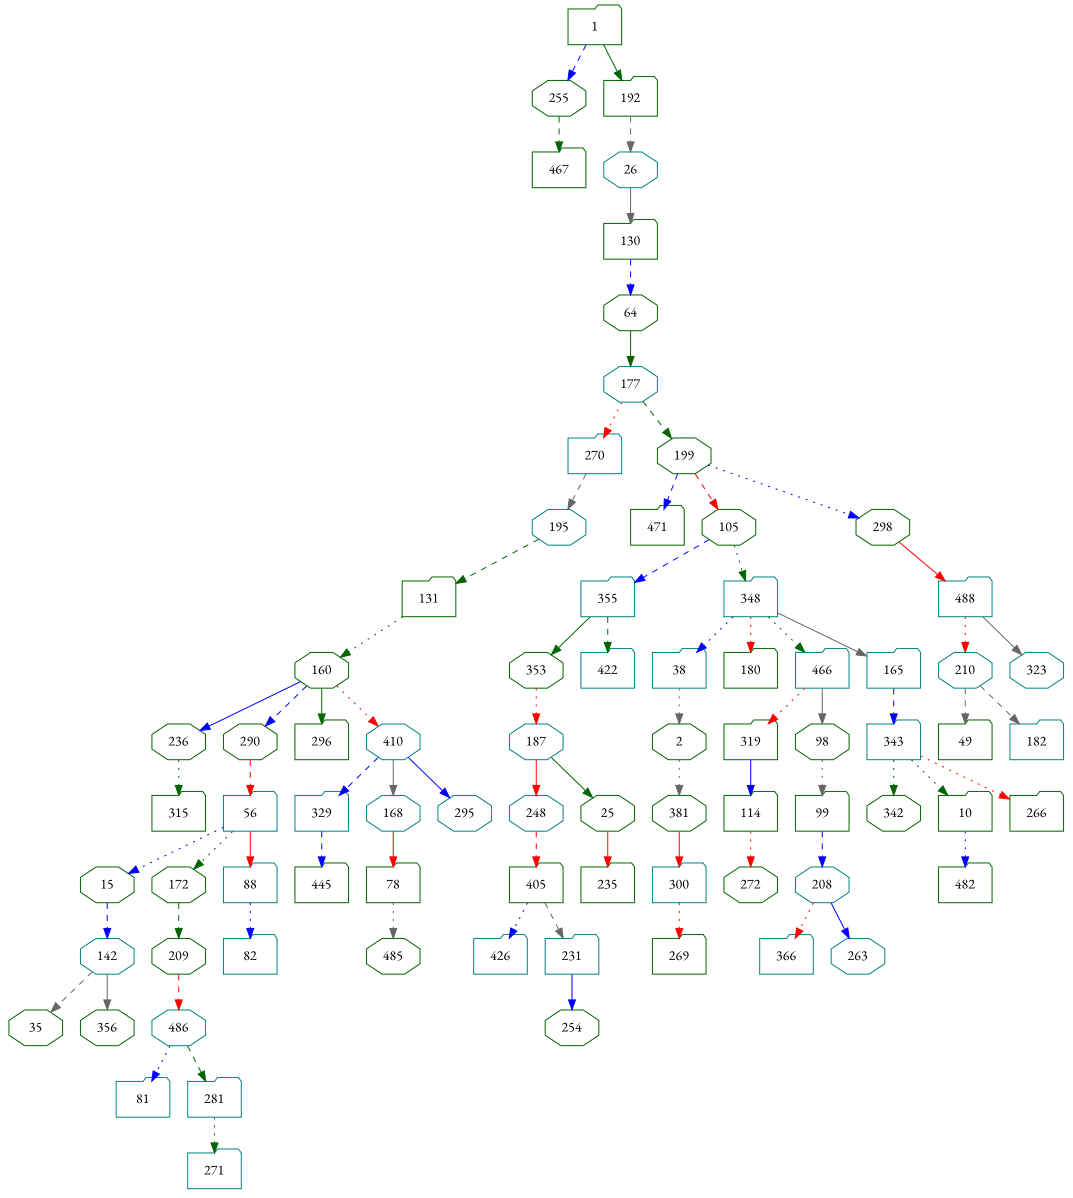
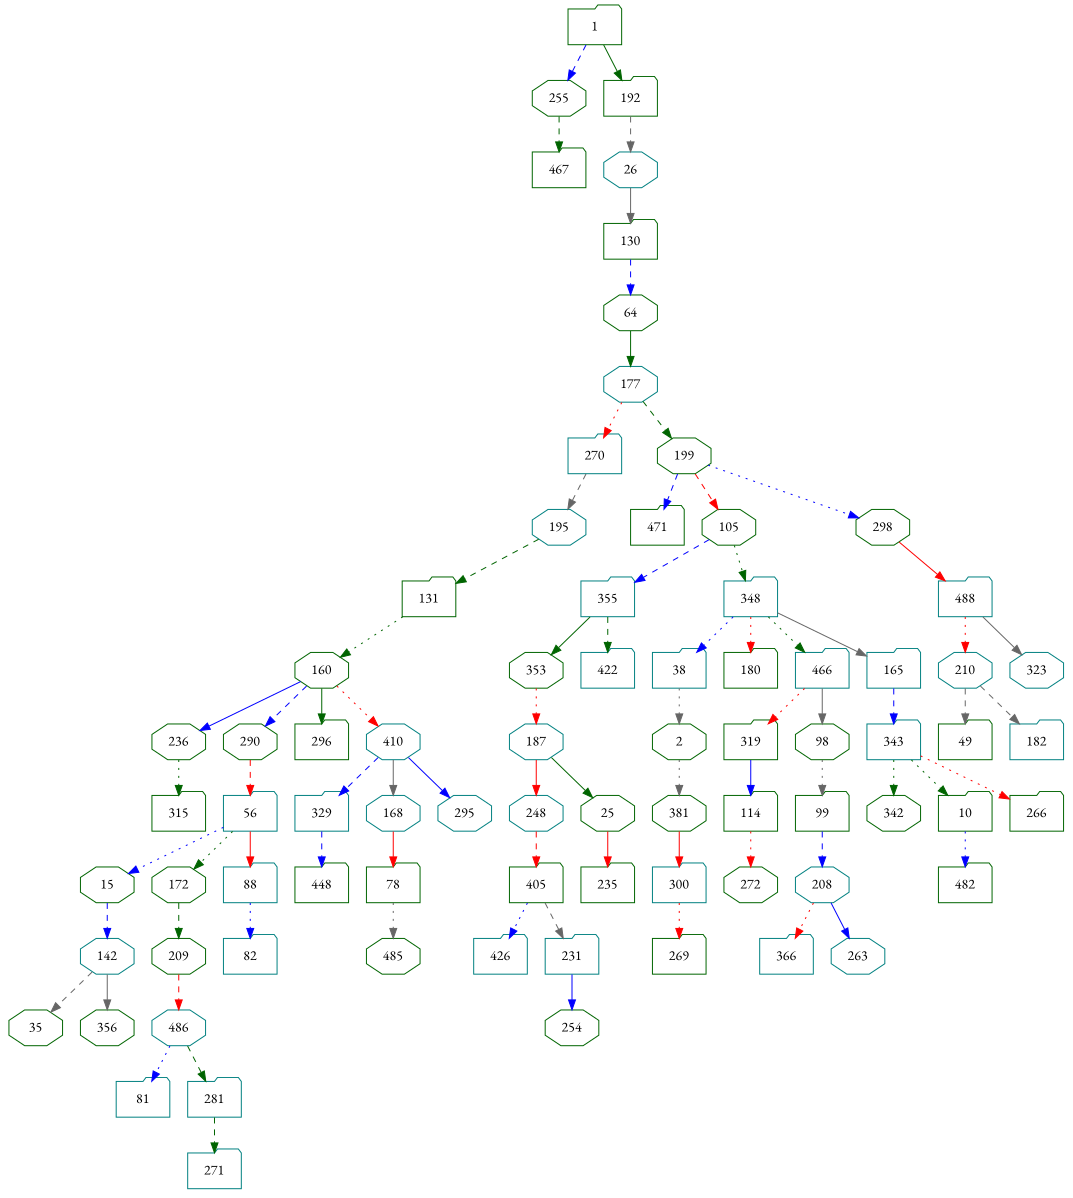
(322, 885) -> (322, 885)
(214, 1130) -> (214, 1130)
